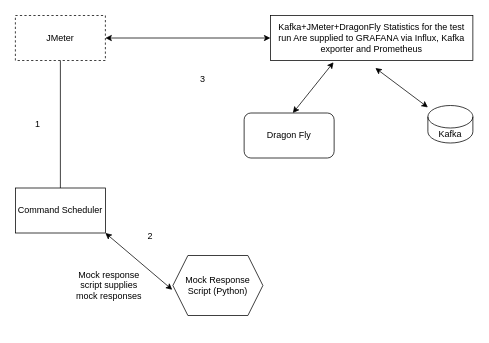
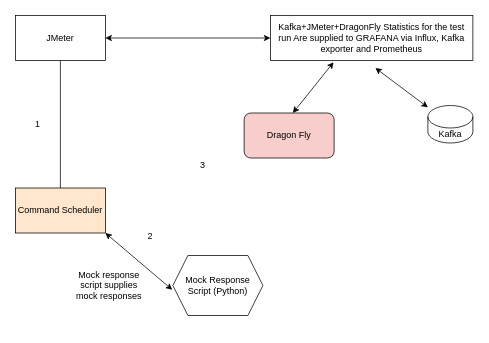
(60, 38) -> (60, 38)
(203, 79) -> (203, 165)
(289, 135) -> (289, 135)
(60, 210) -> (60, 210)
